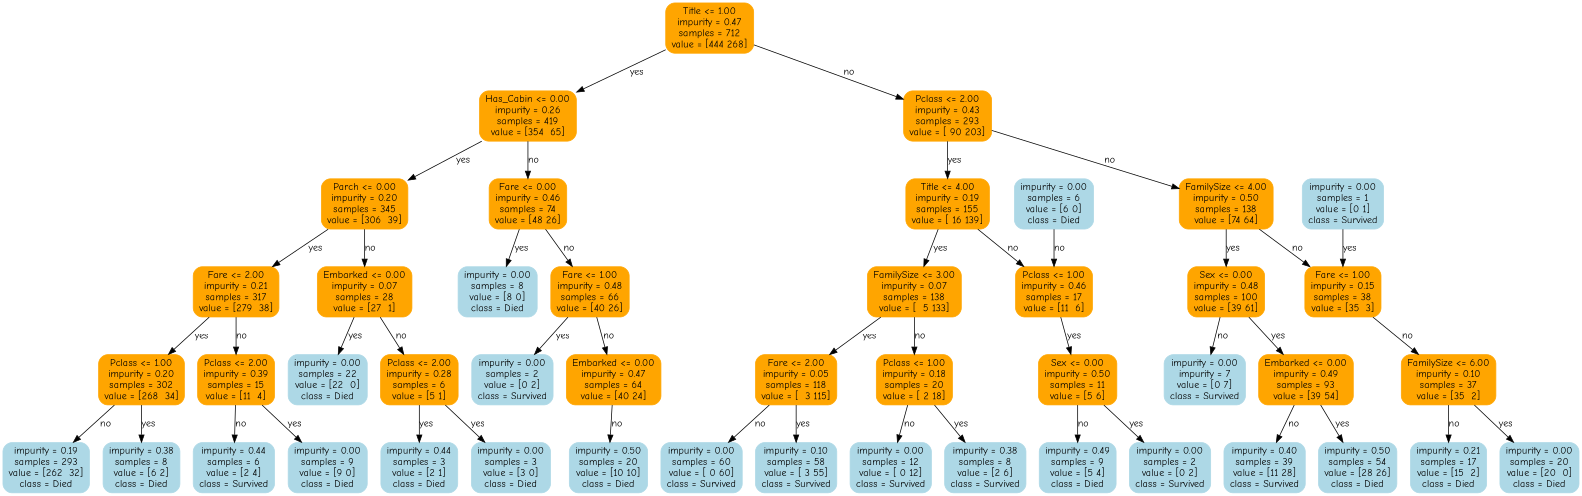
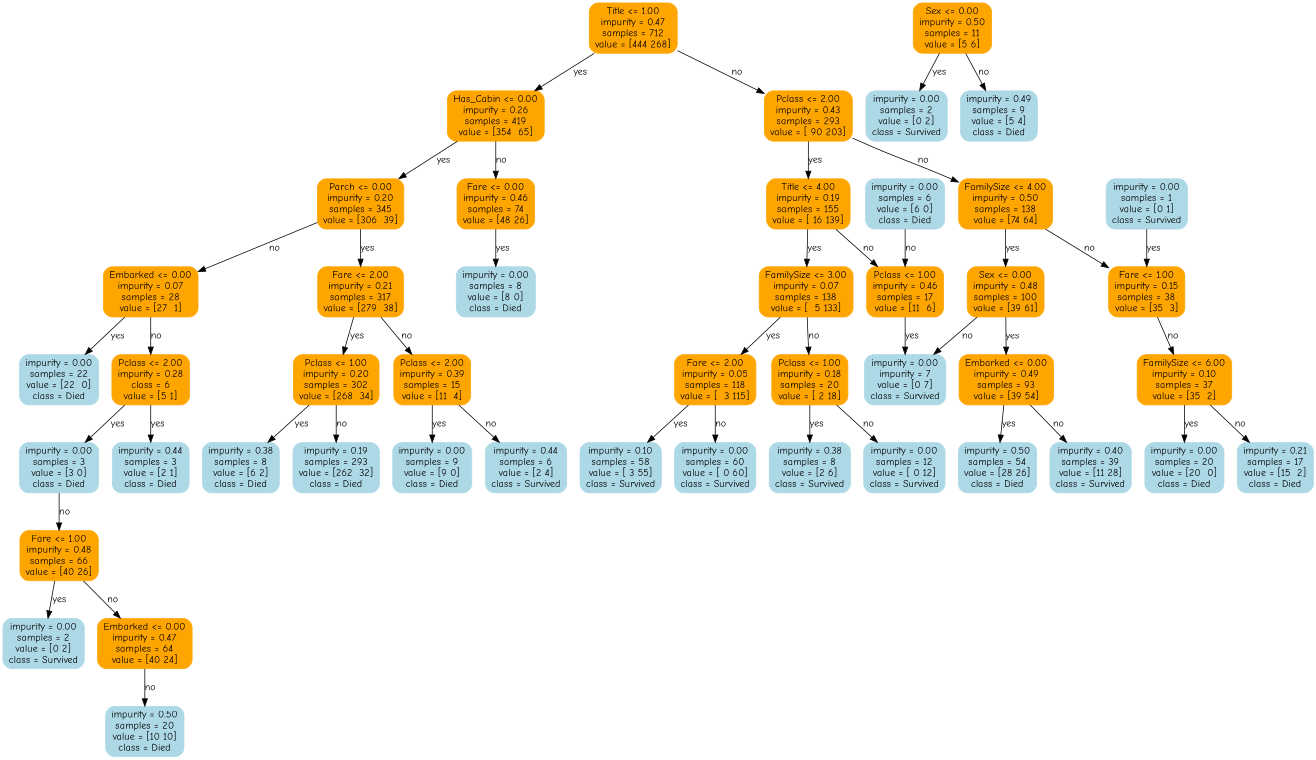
(557, 245) -> (59, 508)
(1065, 332) -> (905, 332)
(419, 380) -> (151, 380)
